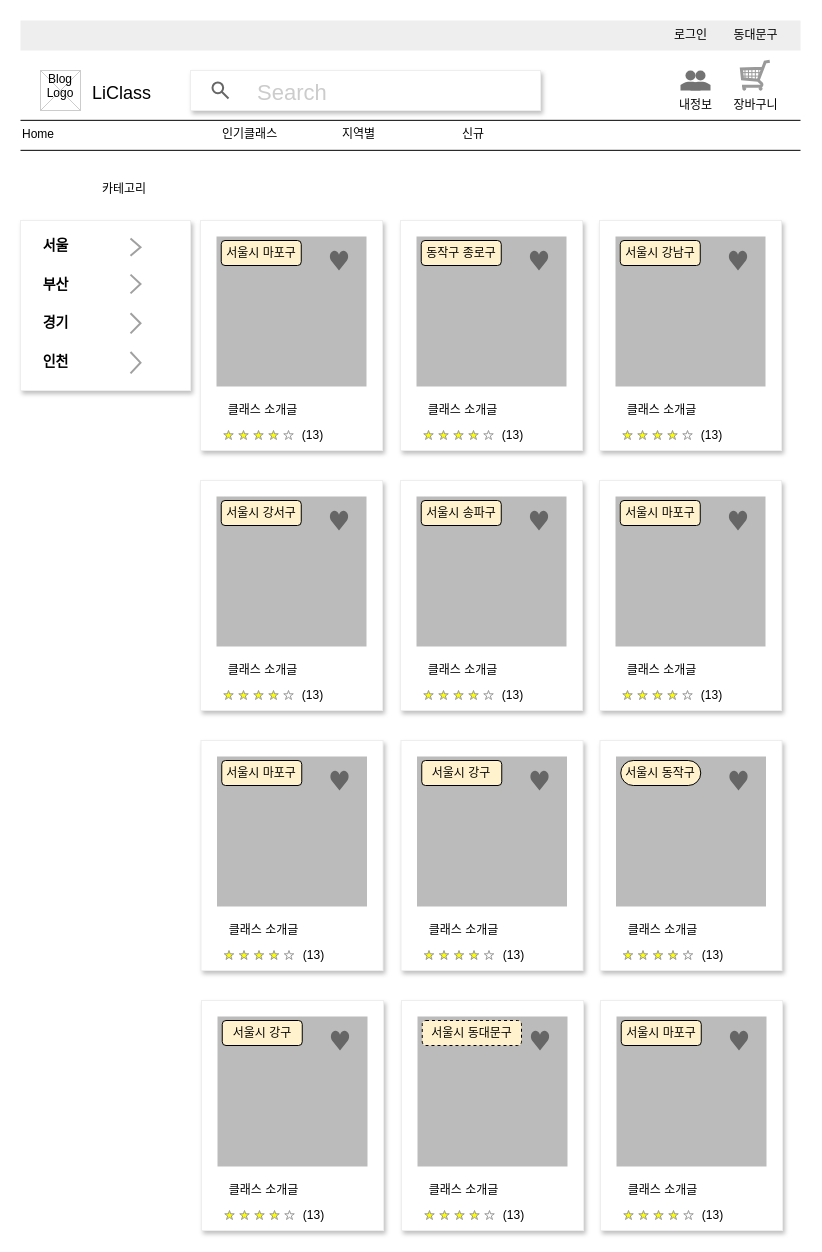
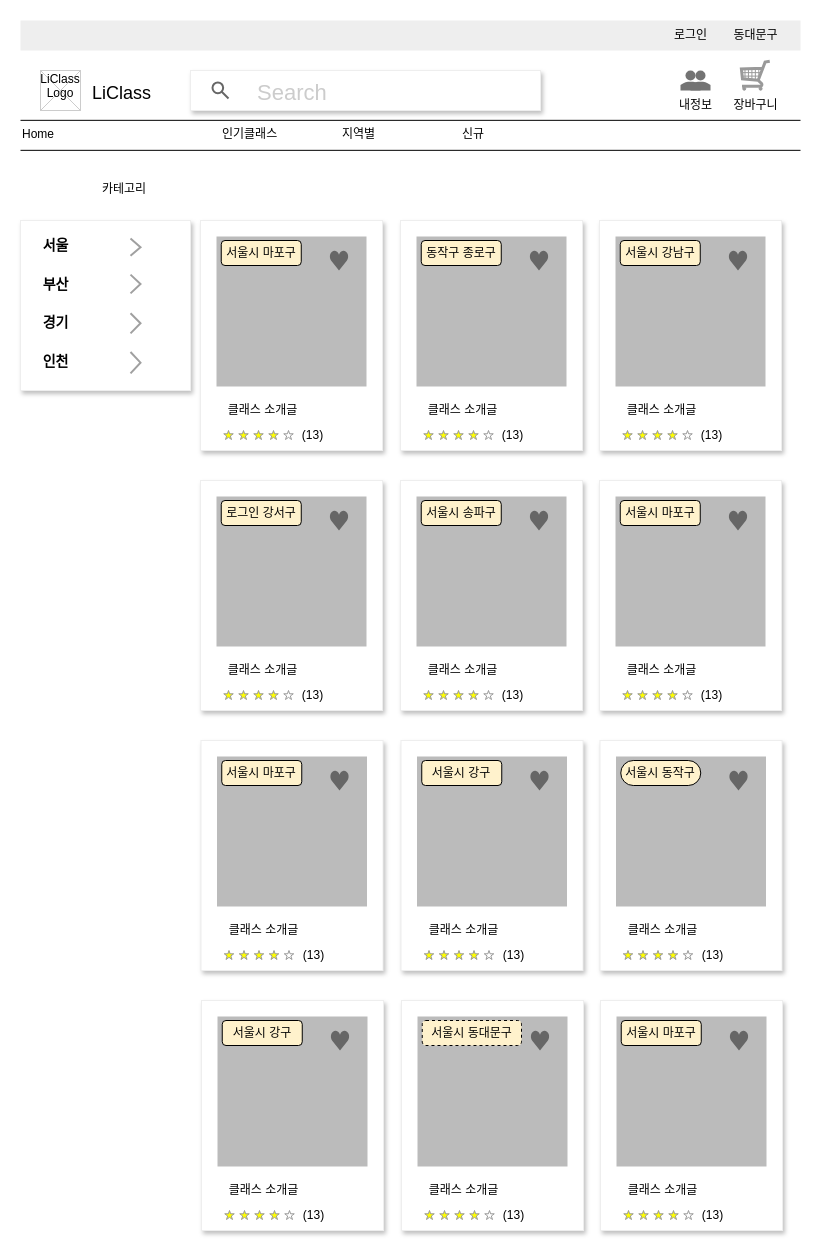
(60, 79) -> (60, 79)
(262, 514) -> (262, 514)
